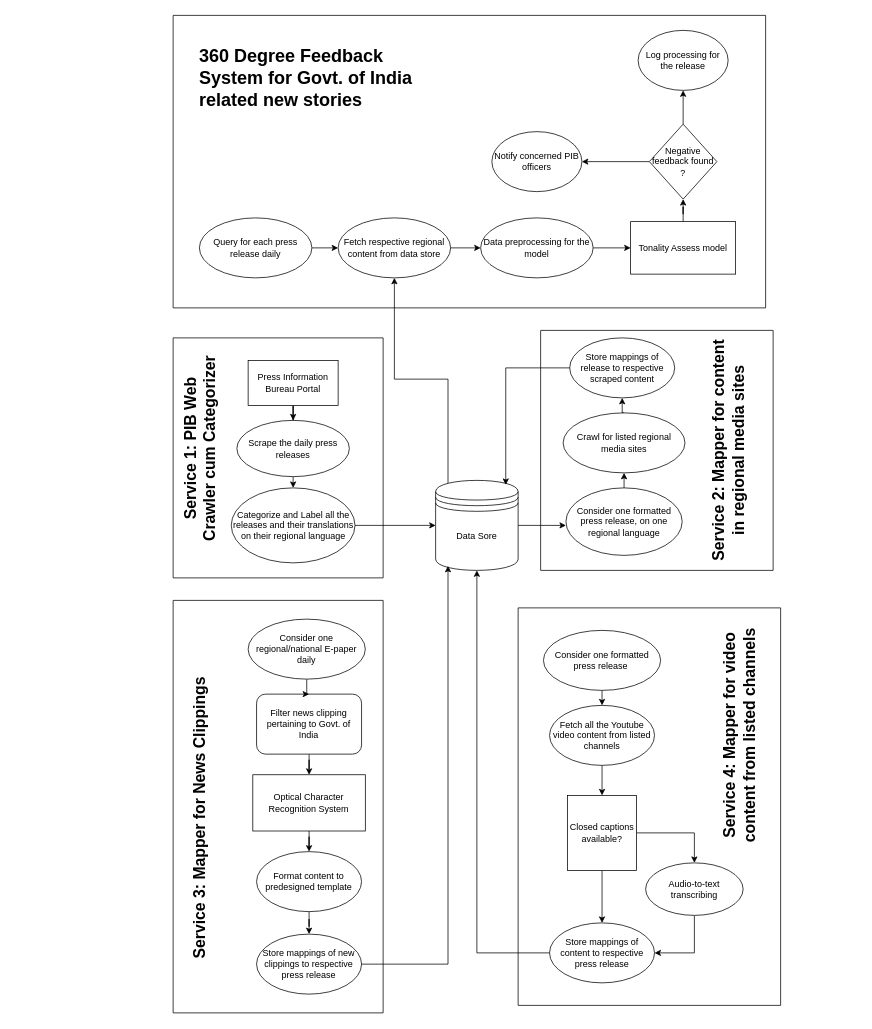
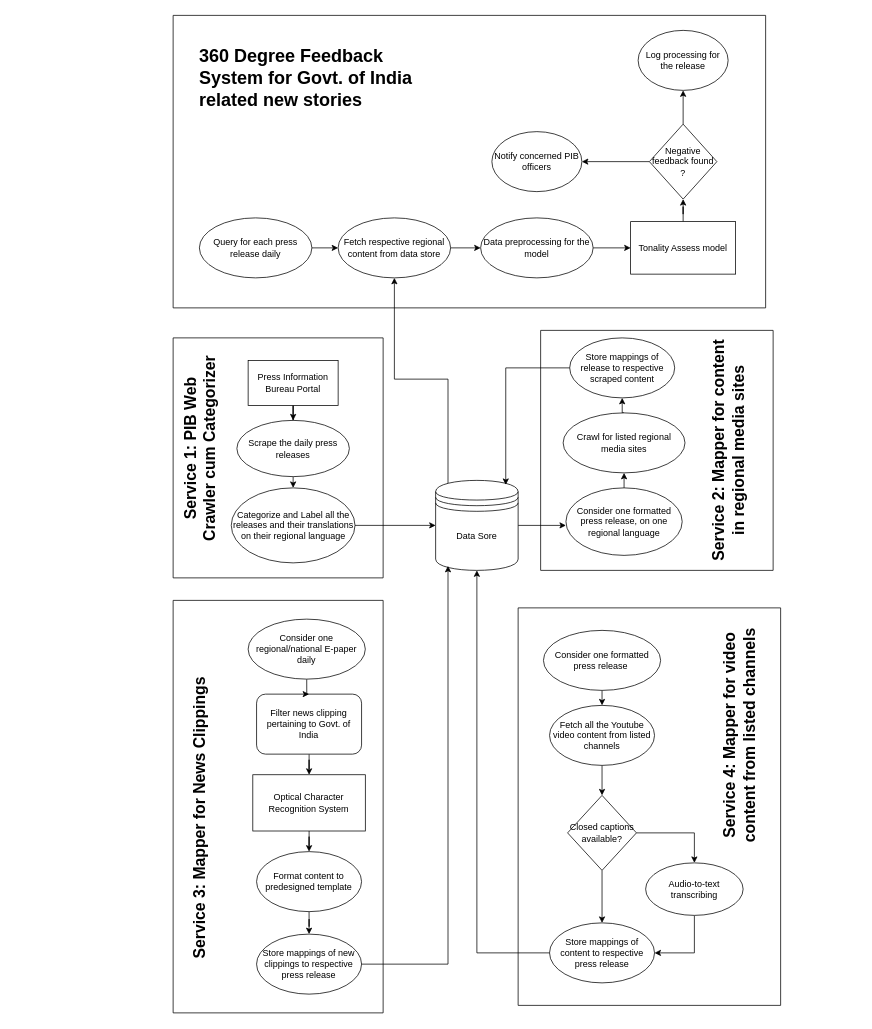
(602, 833) -> (602, 833)
